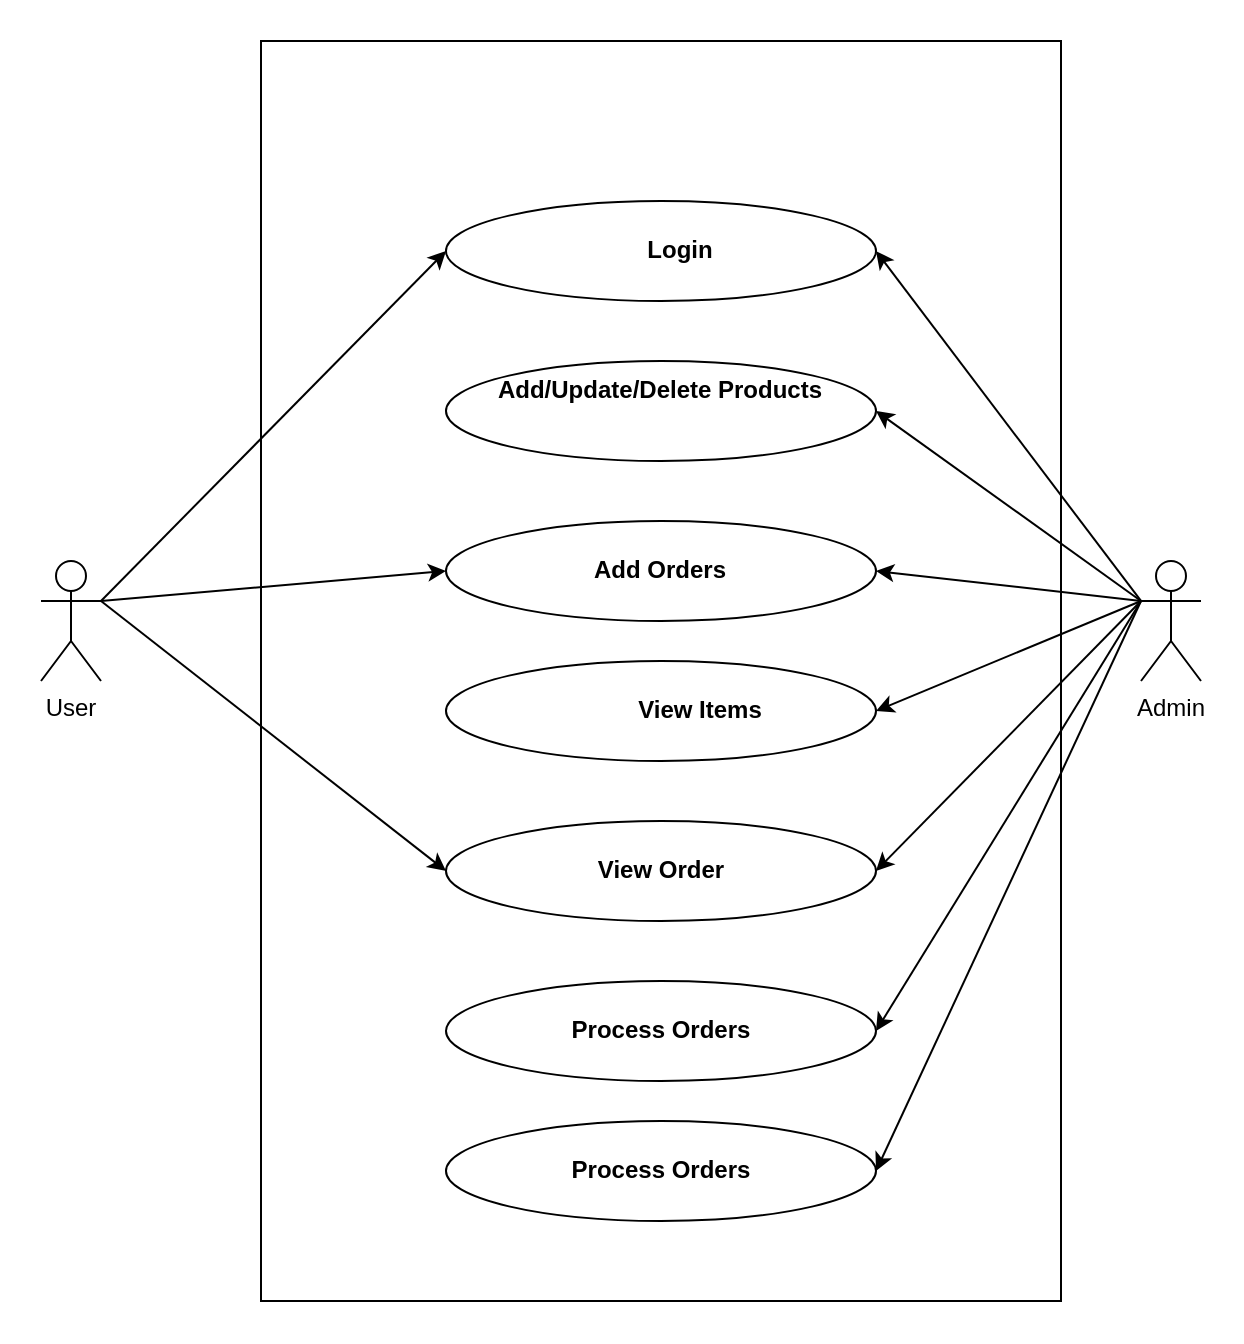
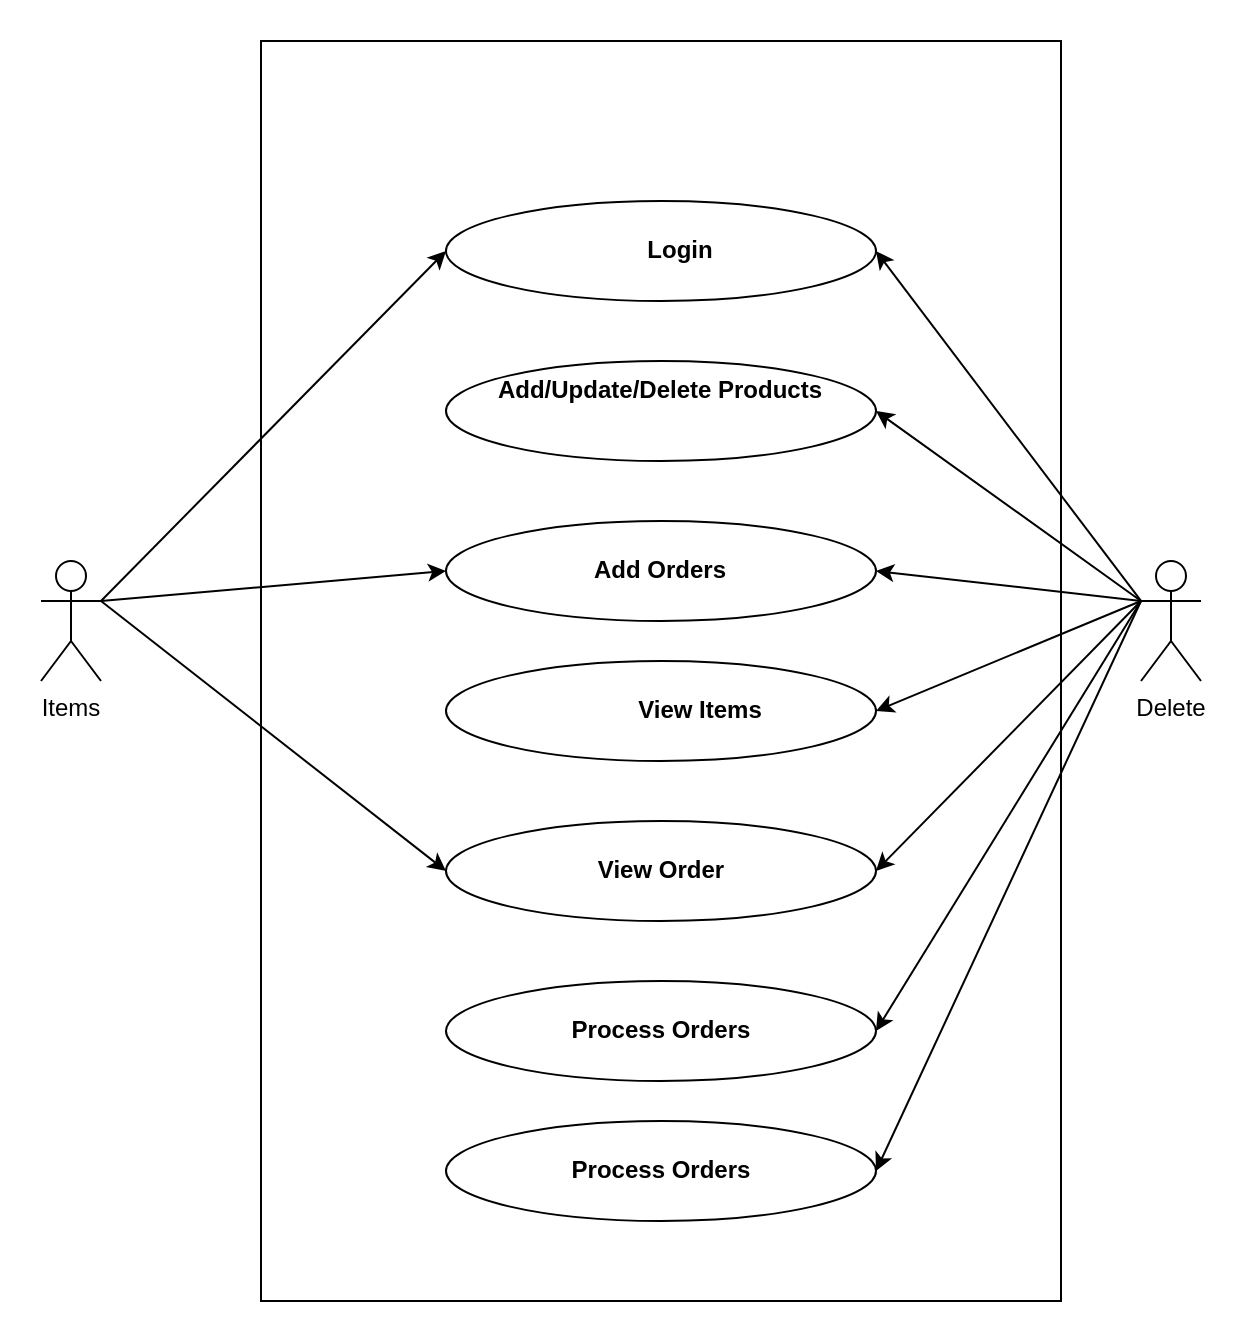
(72, 709) -> (72, 709)
(1172, 709) -> (1172, 709)
